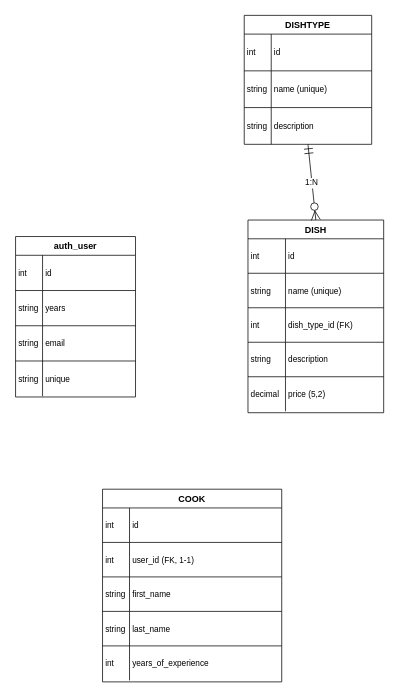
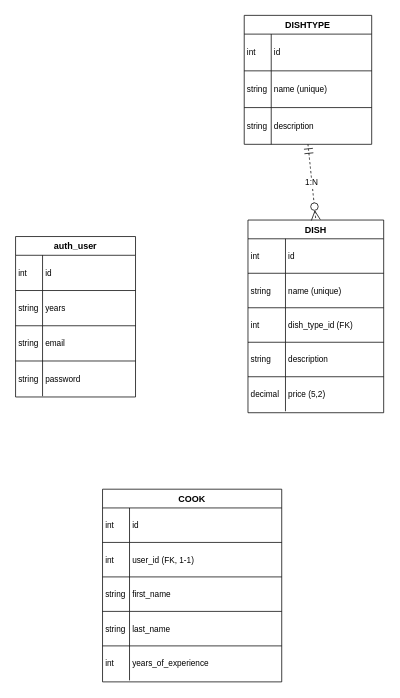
(310, 161) -> (310, 161)
(58, 379) -> (63, 379)
